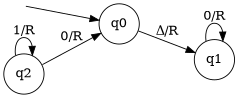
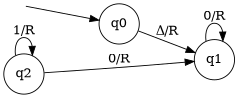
(68, 51) -> (115, 68)
